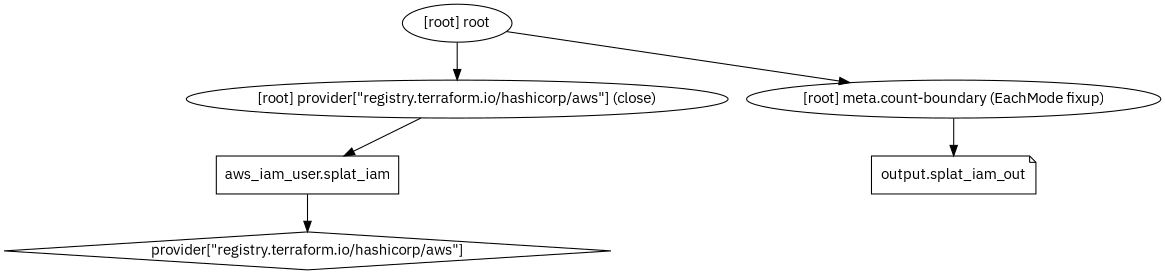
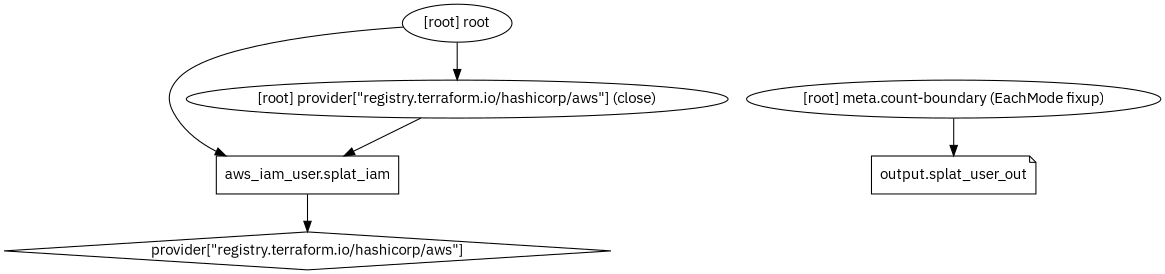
(673, 56) -> (240, 50)
(954, 175) -> (954, 175)
